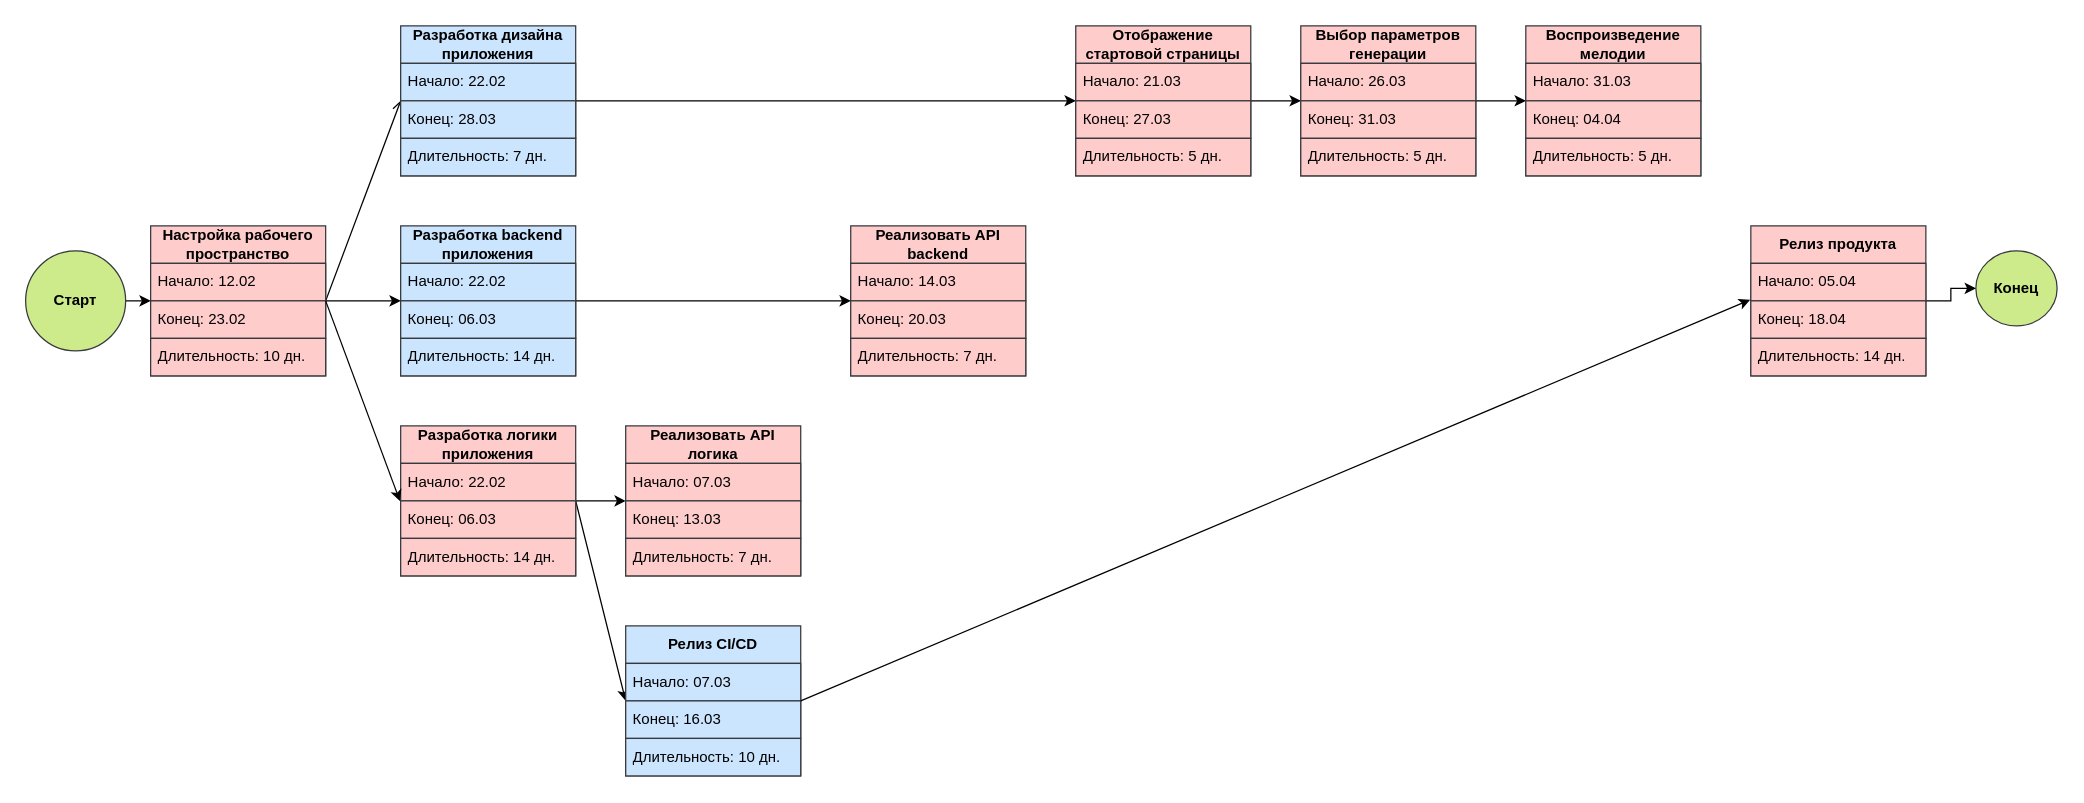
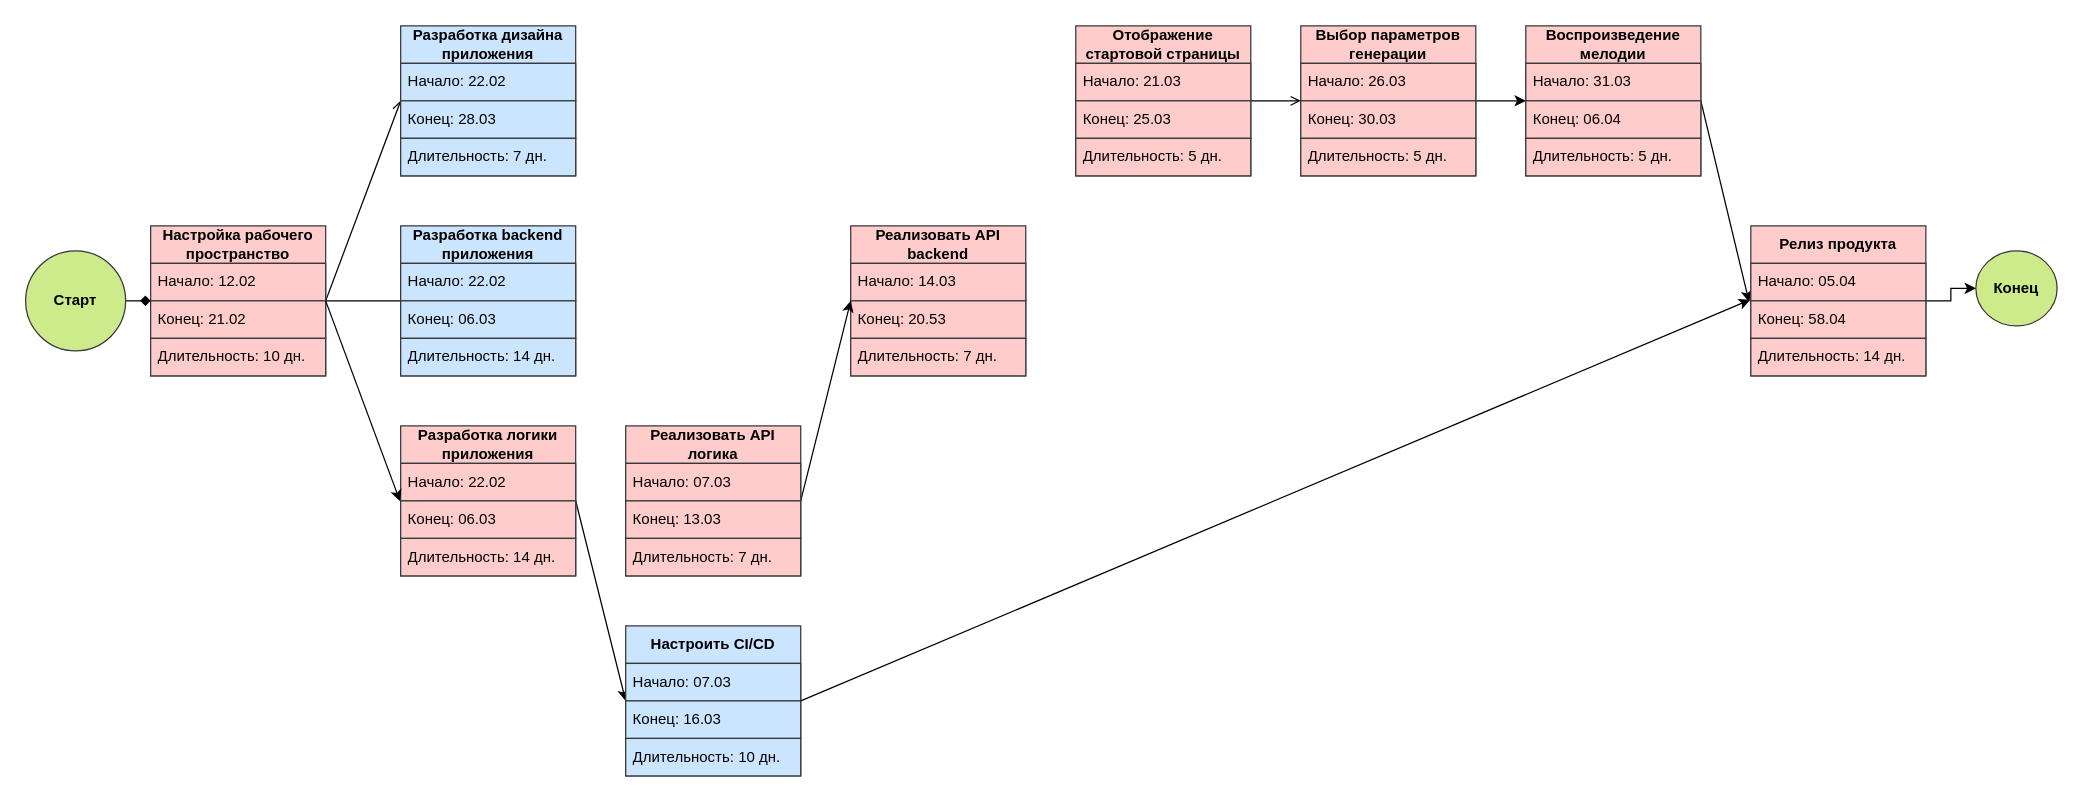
(822, 101) -> none
(1291, 101) -> (1292, 101)
(1128, 119) -> (1128, 119)
(1353, 119) -> (1353, 119)
(1578, 119) -> (1578, 119)
none -> (1724, 199)
(141, 301) -> (140, 301)
(391, 301) -> (393, 301)
(710, 301) -> none
(203, 319) -> (203, 319)
(903, 319) -> (903, 319)
(1803, 319) -> (1803, 319)
none -> (825, 404)
(598, 501) -> none
(713, 644) -> (713, 644)
